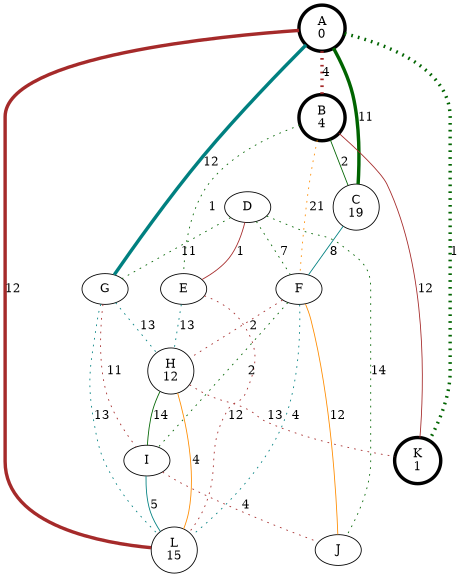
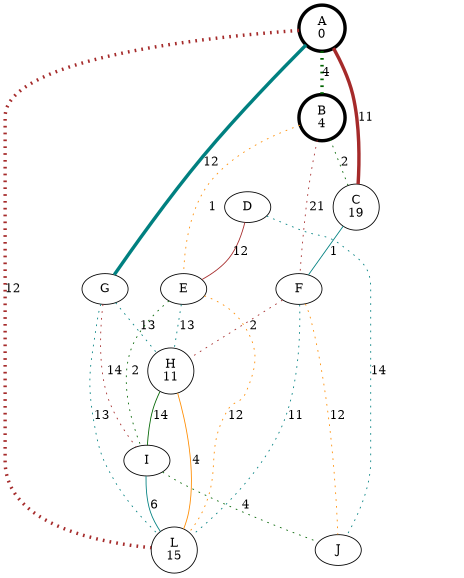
(322, 73) -> (322, 73)
(356, 114) -> (356, 114)
(339, 162) -> (339, 162)
(214, 178) -> (214, 178)
(306, 207) -> (306, 207)
(5, 222) -> (5, 222)
(176, 248) -> none
(273, 248) -> none
(241, 252) -> (241, 252)
(334, 252) -> (334, 252)
(371, 346) -> (371, 346)
(115, 371) -> (115, 371)
(171, 371) -> (171, 371)
(223, 375) -> (127, 367)
(229, 409) -> (233, 404)
(296, 416) -> (296, 416)
(329, 418) -> (329, 418)
(418, 461) -> none
(155, 505) -> (155, 505)
(239, 510) -> (239, 510)
